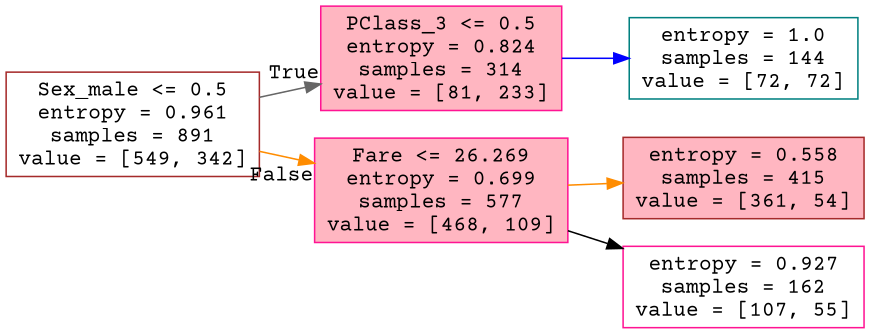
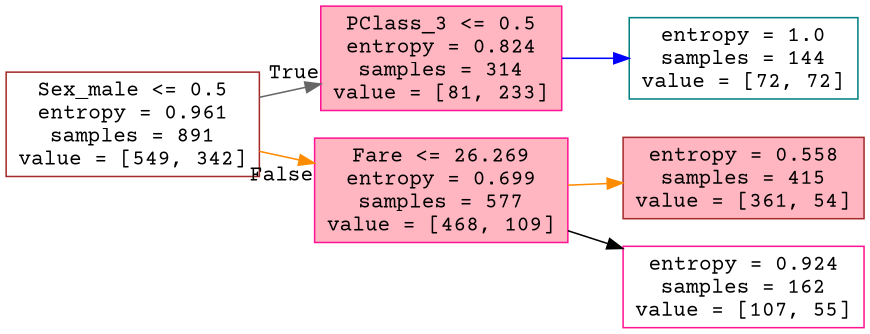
(744, 287) -> (744, 287)
